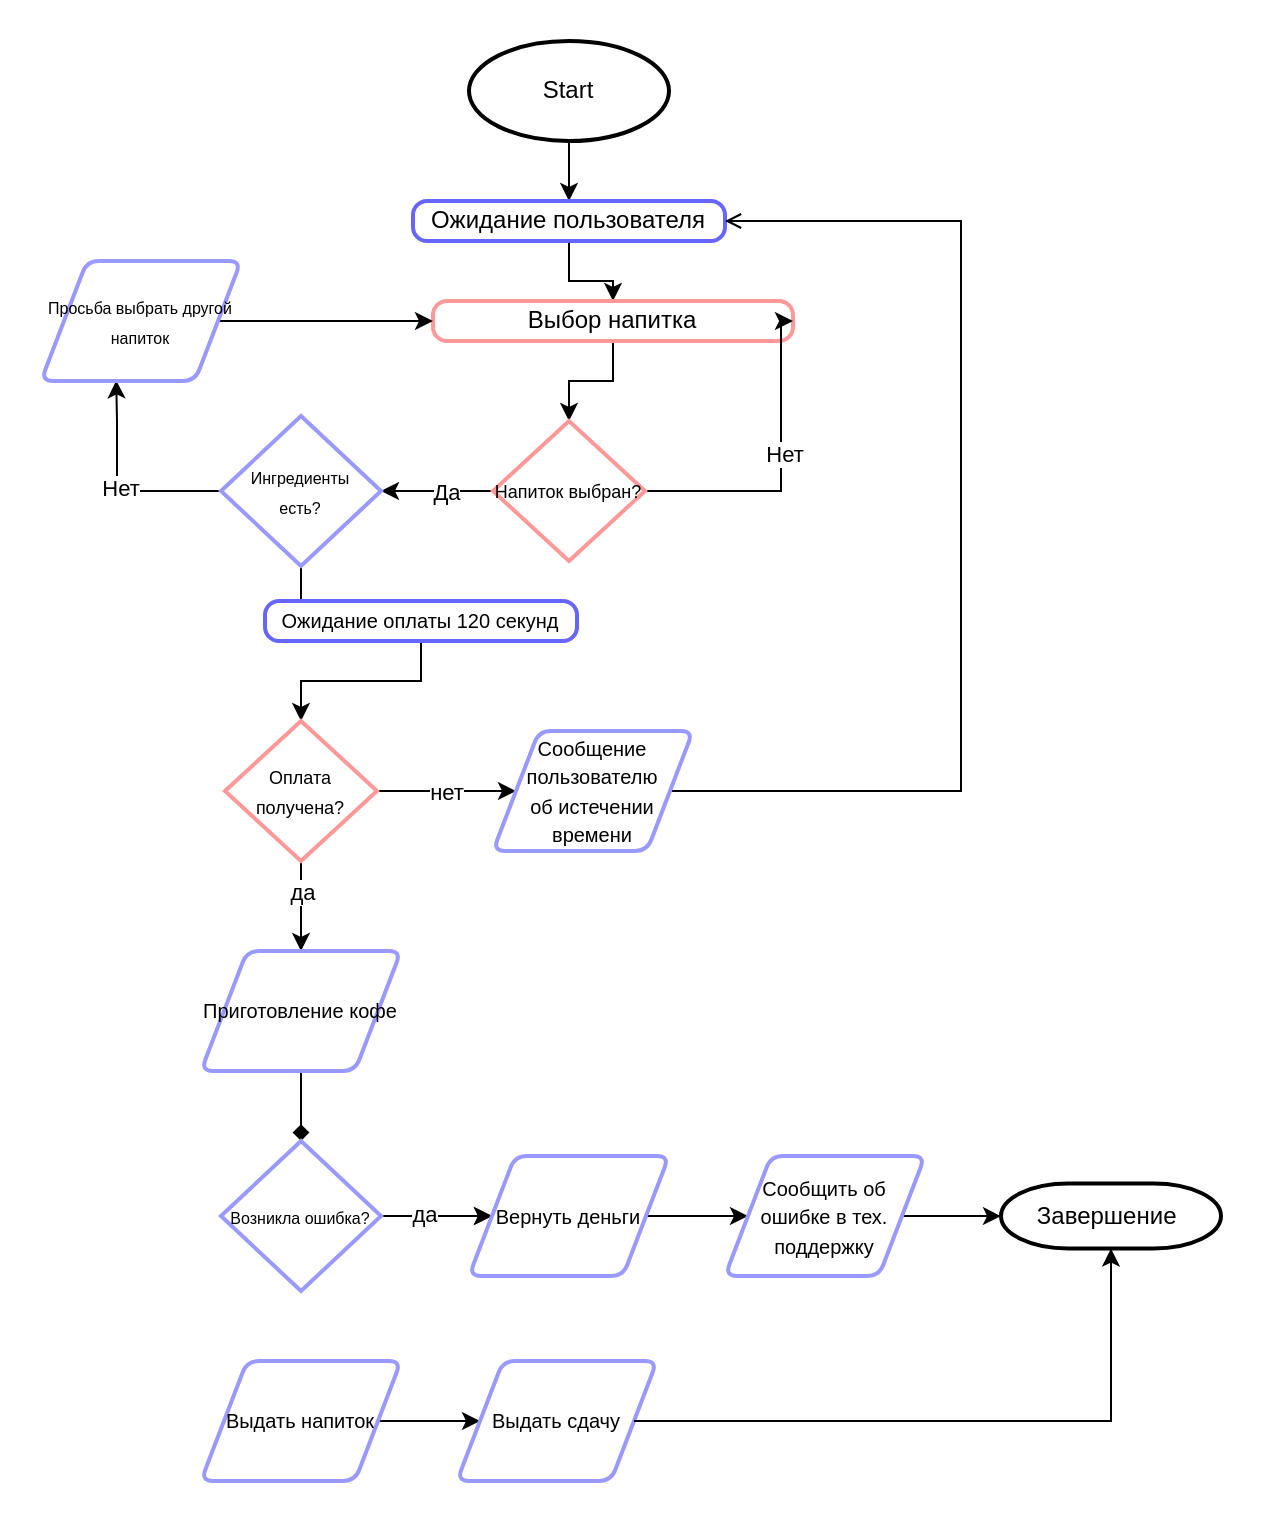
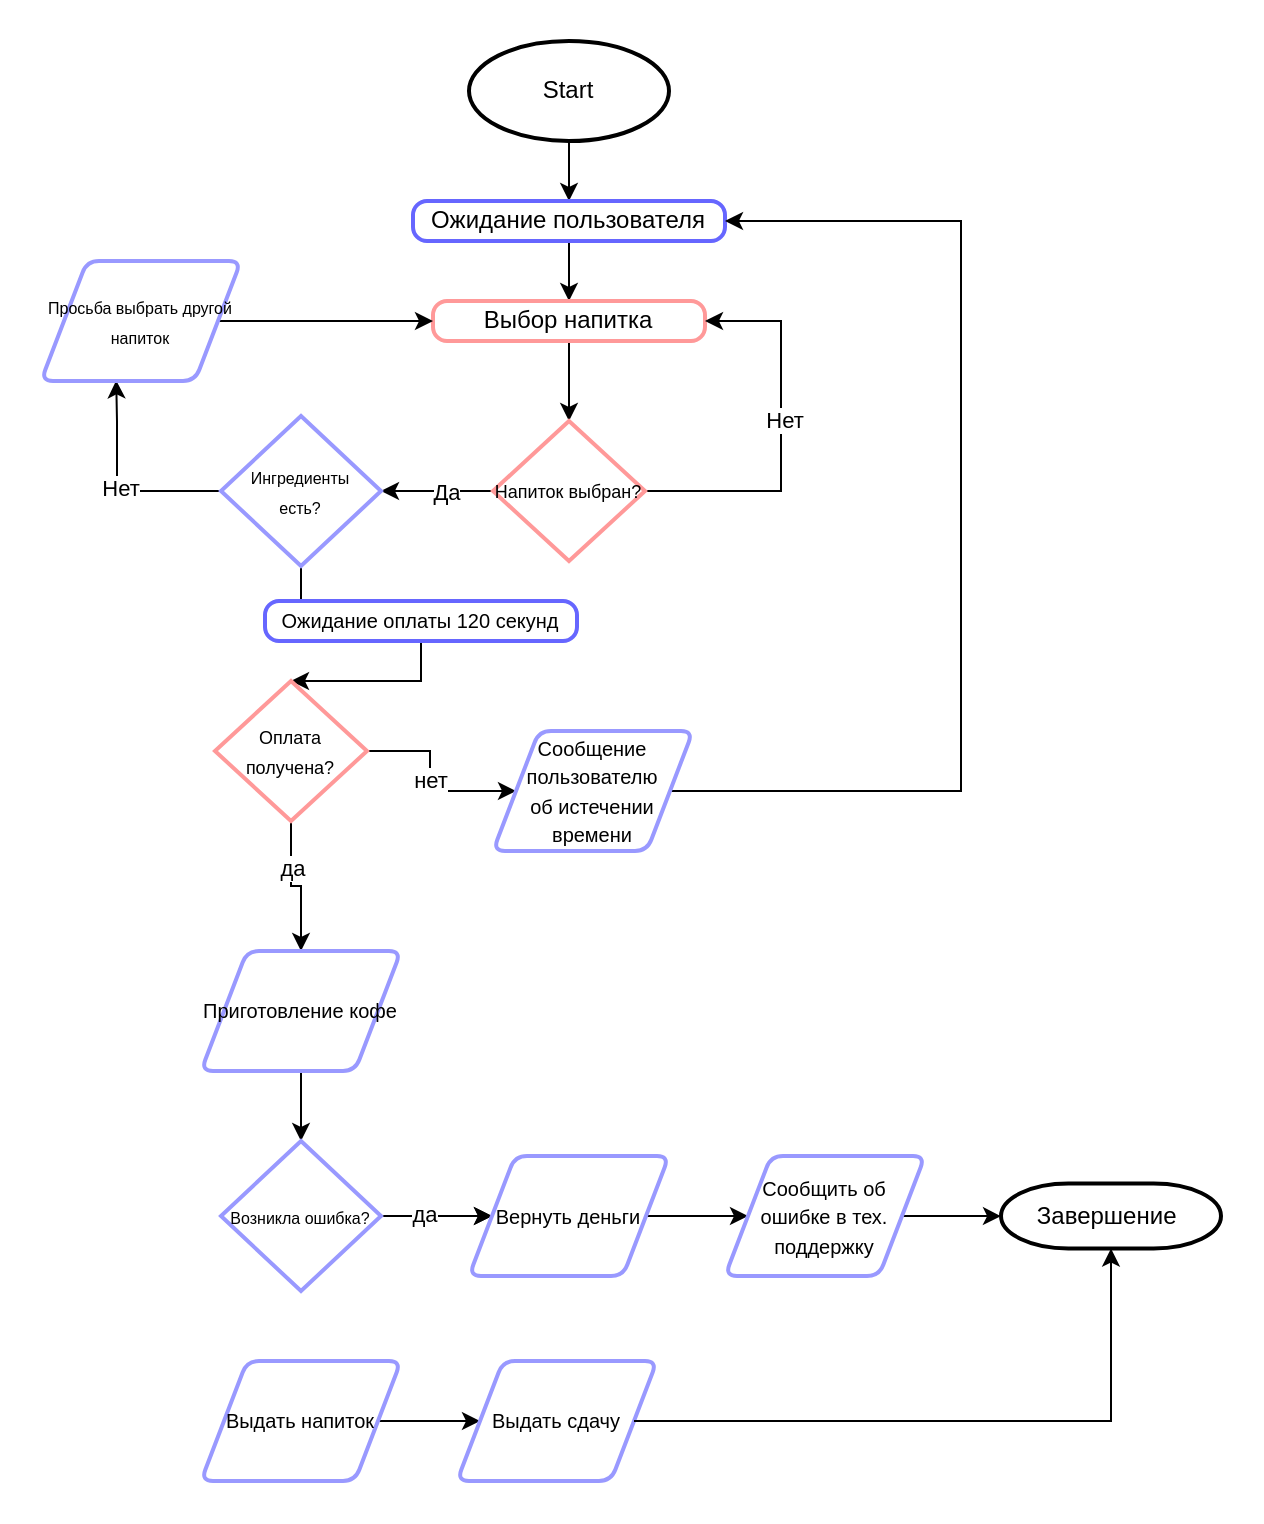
(736, 221) -> (740, 221)
(613, 321) -> (569, 321)
(301, 791) -> (291, 751)
(301, 1125) -> (301, 1126)
